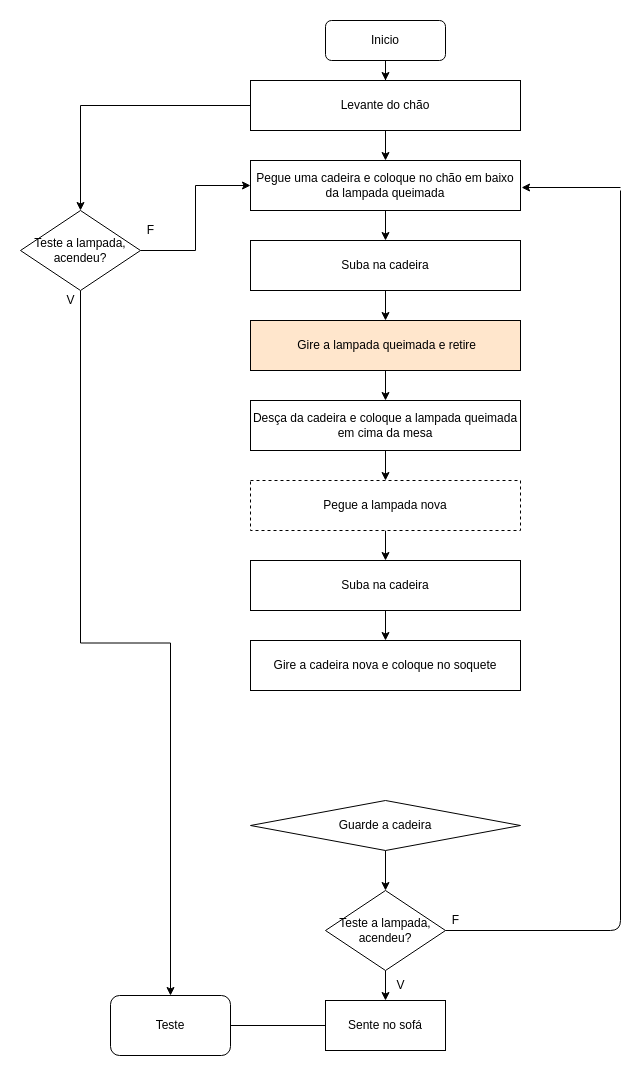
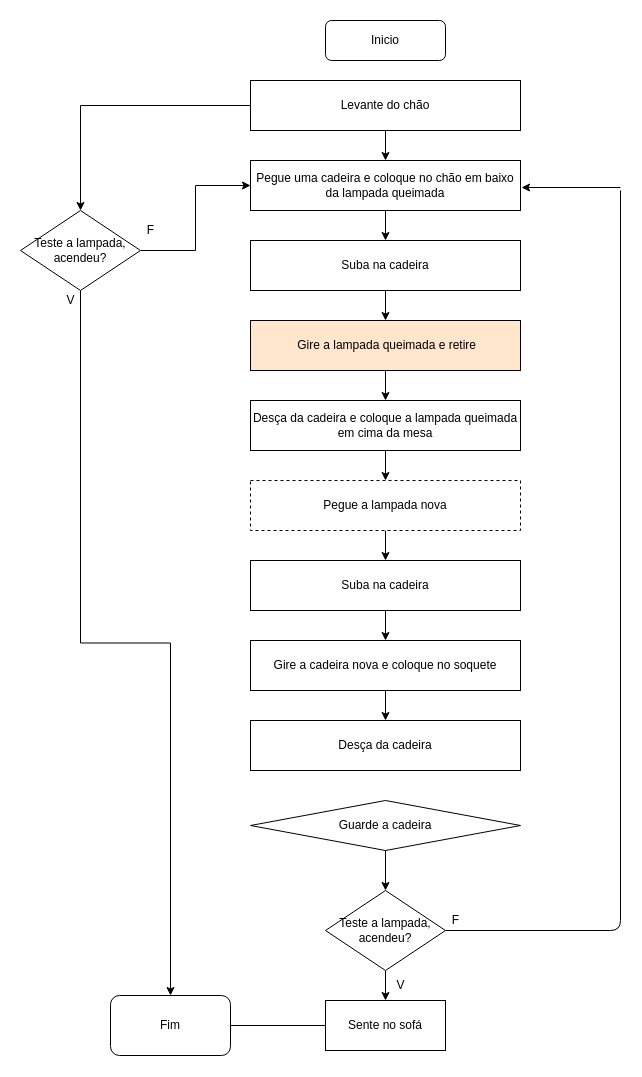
(386, 75) -> none
none -> (386, 710)
none -> (386, 746)
(171, 1026) -> (171, 1026)
